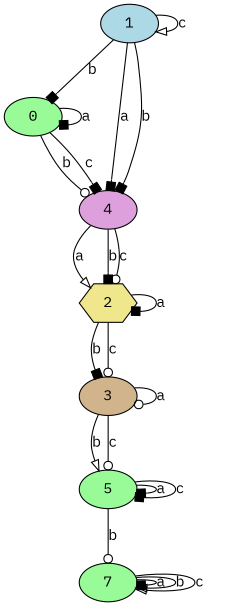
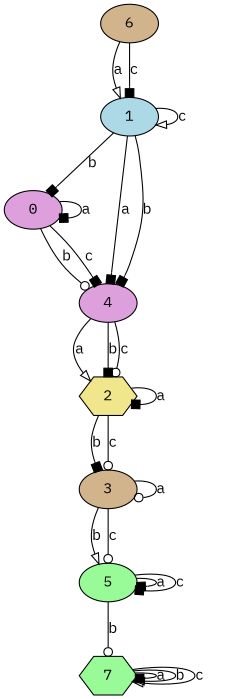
none -> (130, 24)
(33, 117) -> (33, 210)
(108, 583) -> (108, 676)
